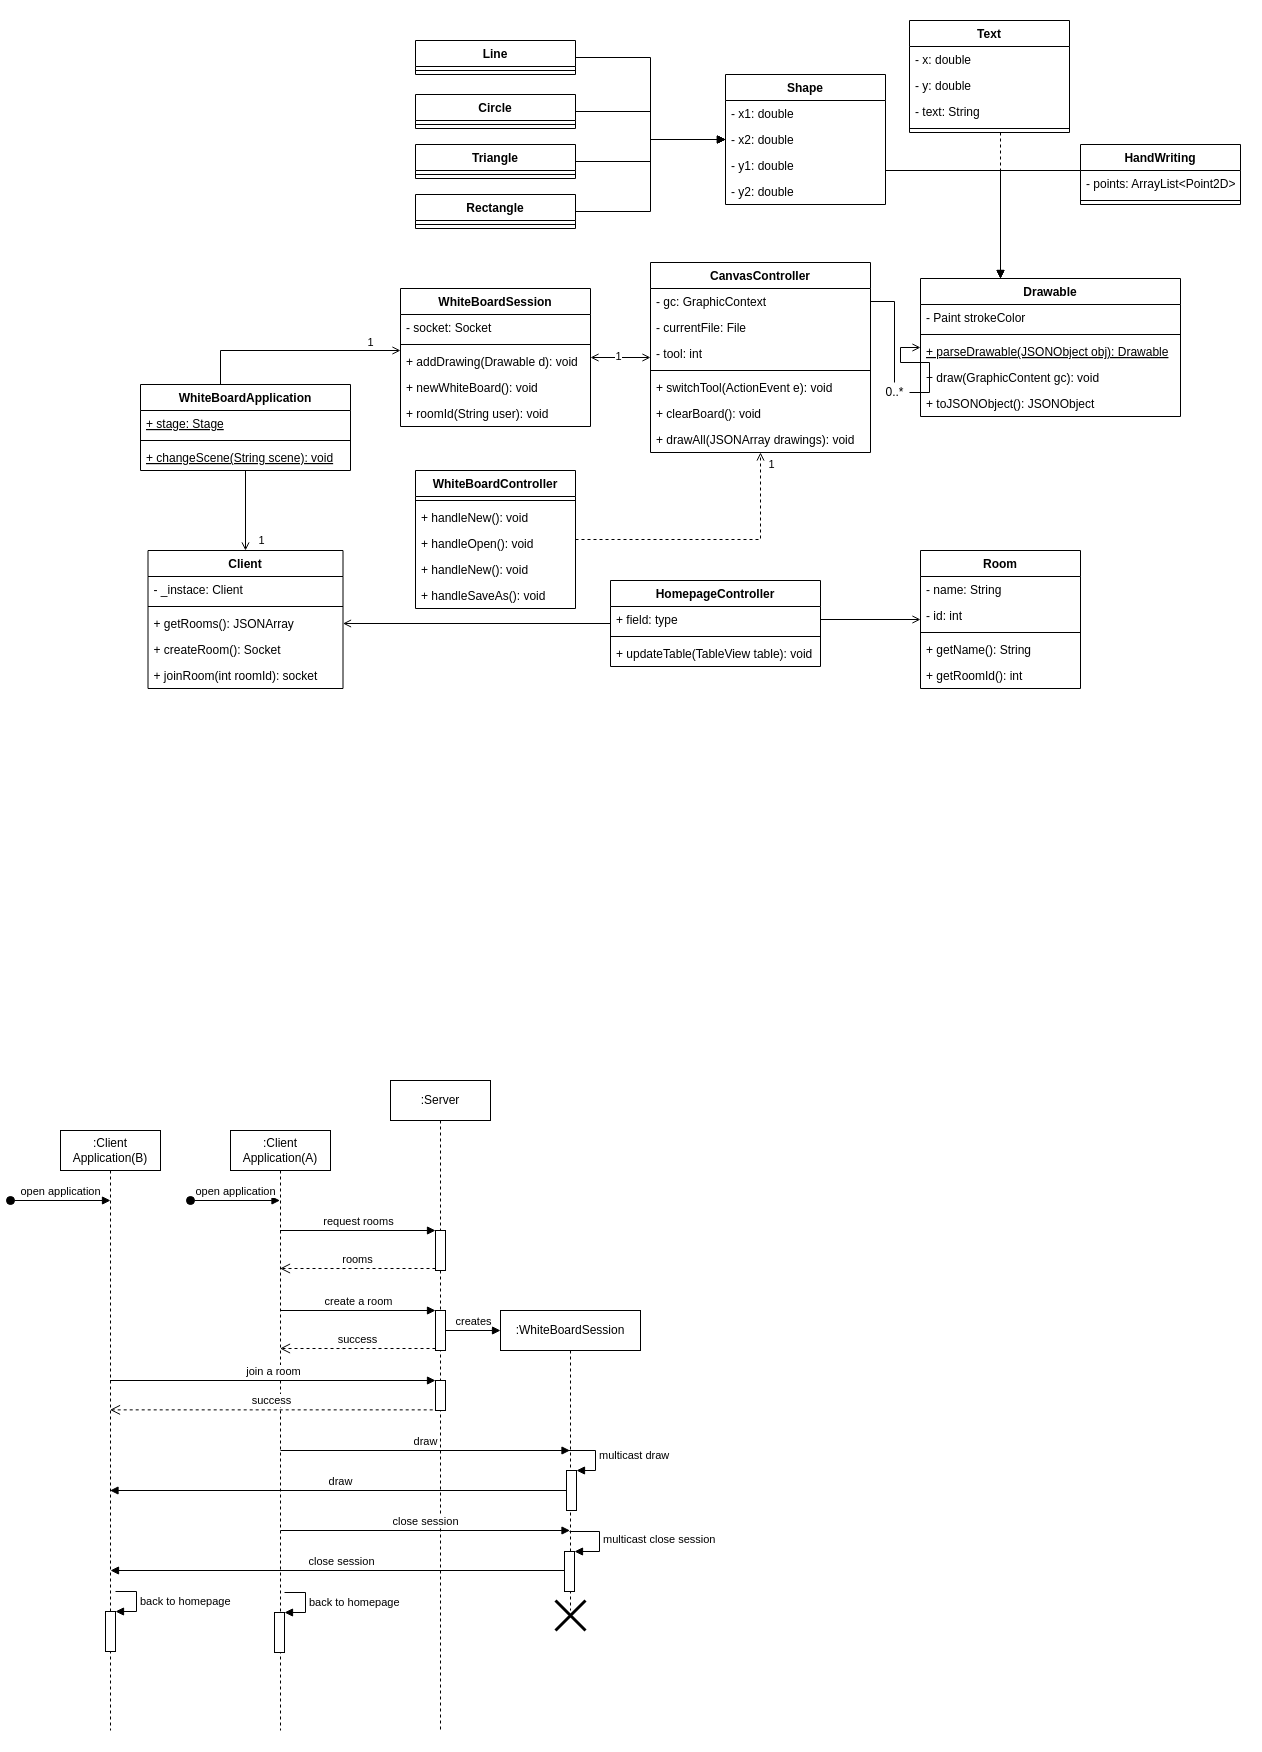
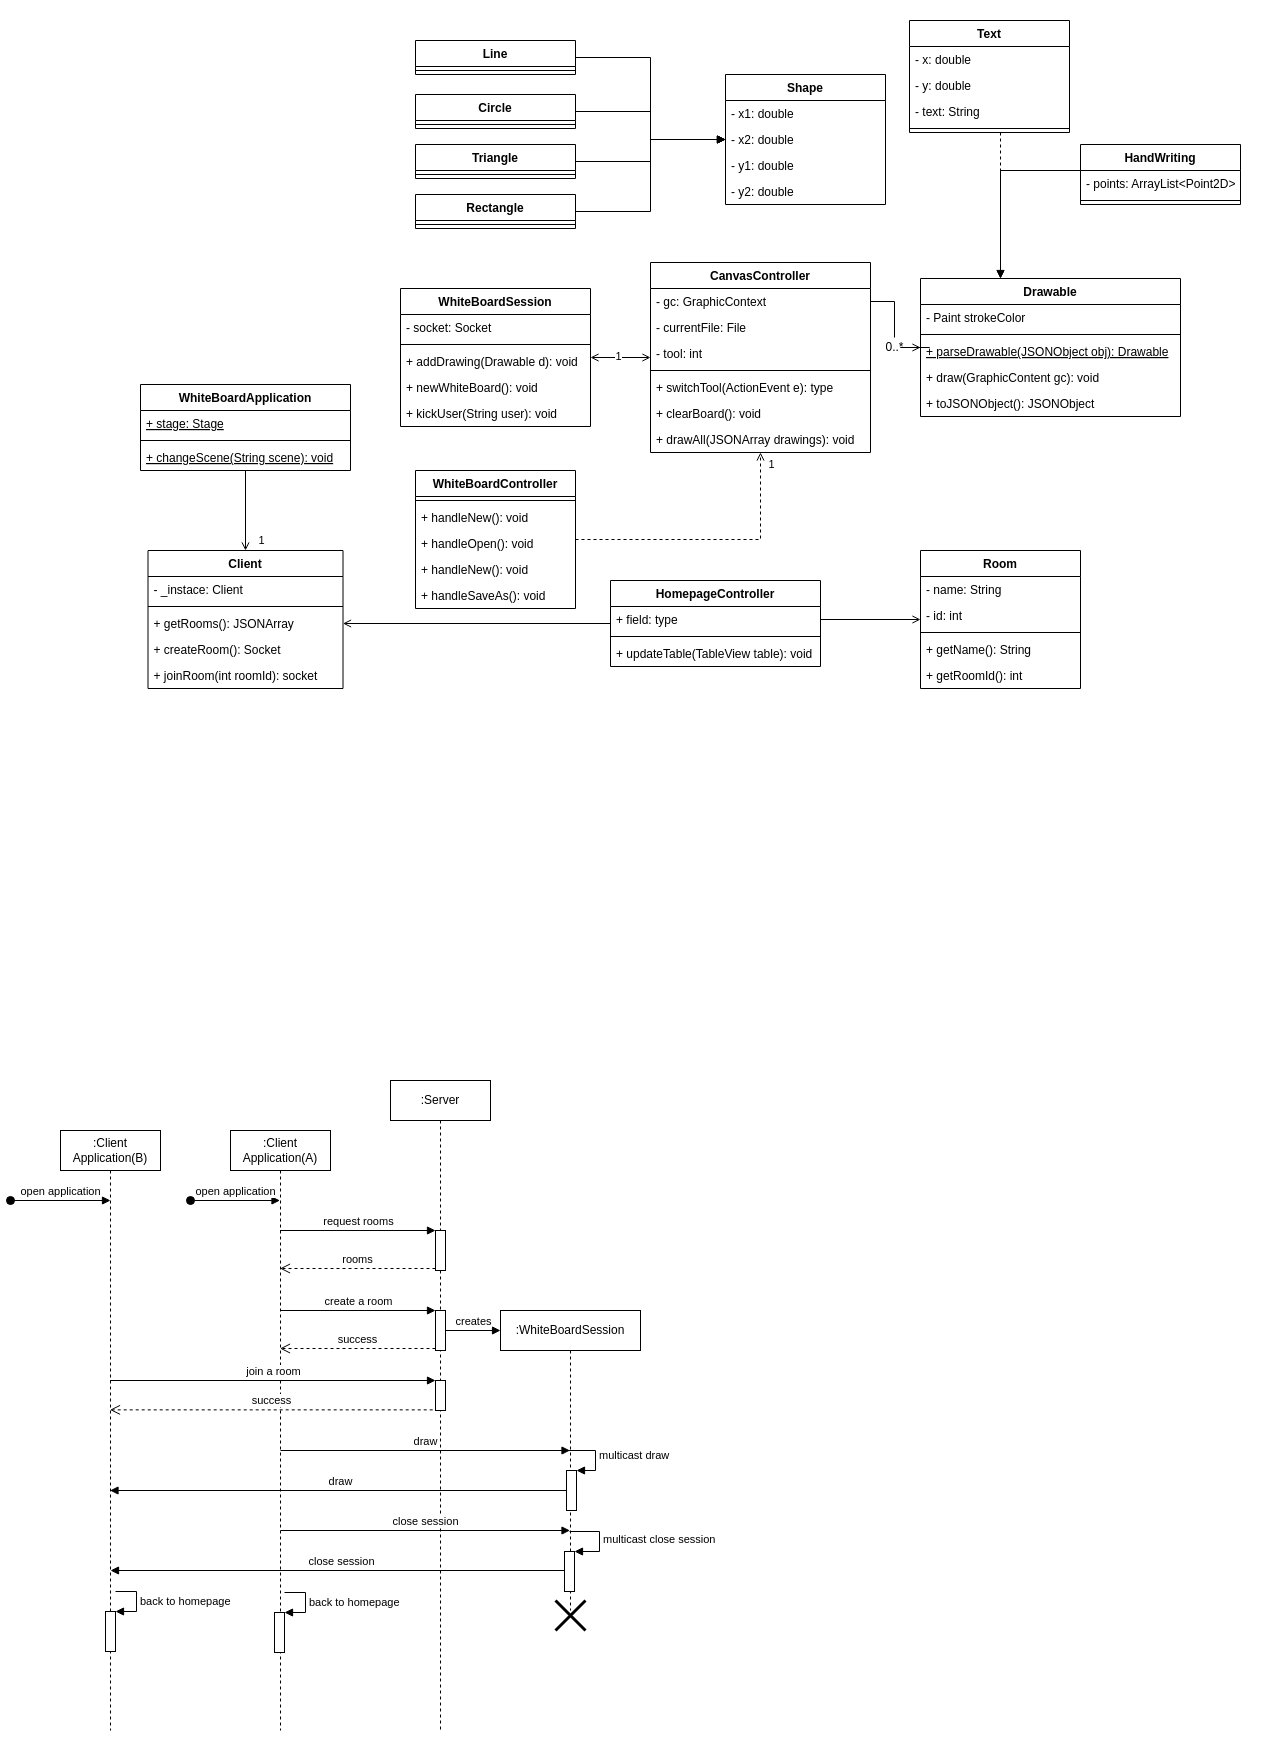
(943, 171) -> none
(292, 351) -> none
(754, 388) -> (756, 388)
(895, 393) -> (895, 348)
(487, 414) -> (493, 414)
